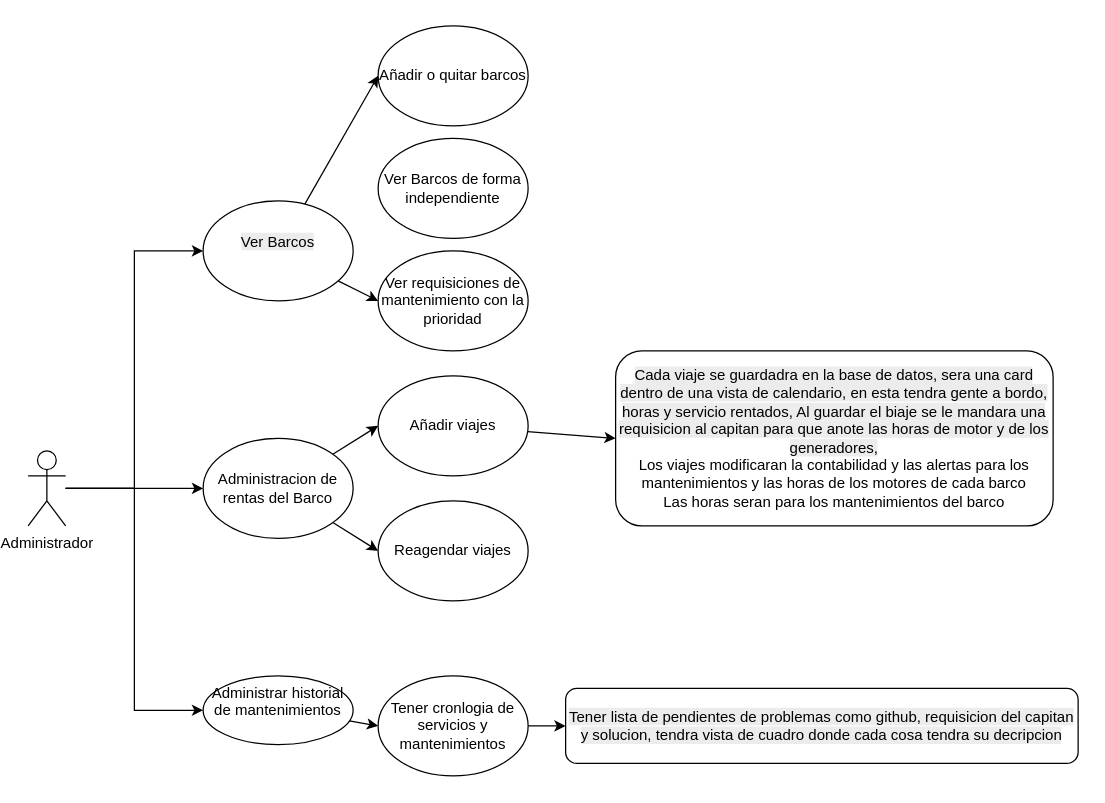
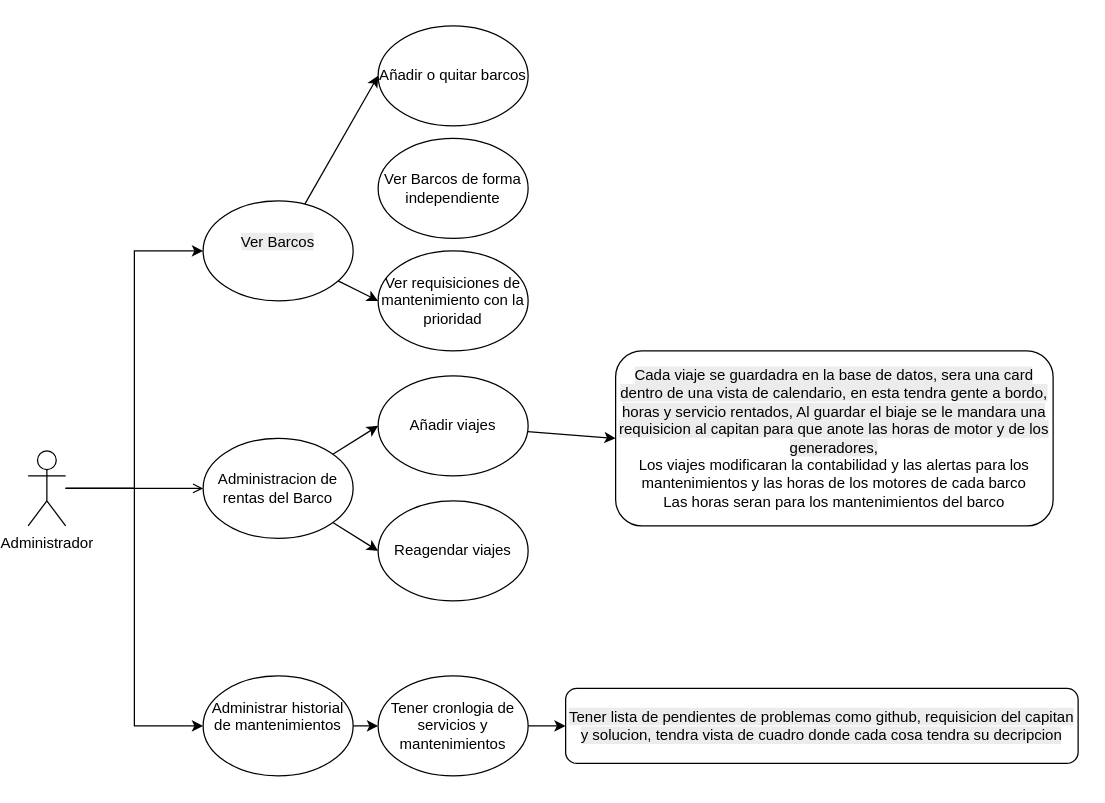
(193, 488) -> (195, 488)
(278, 710) -> (278, 726)
